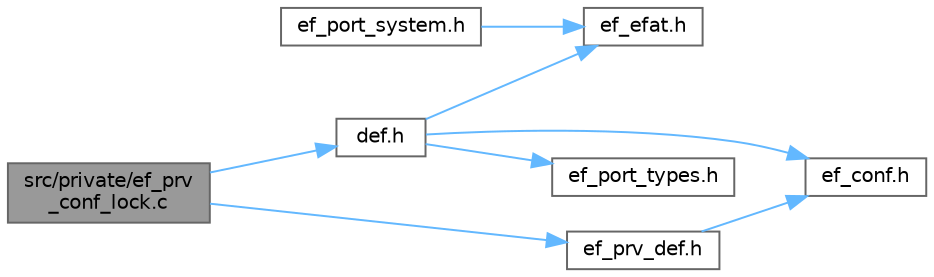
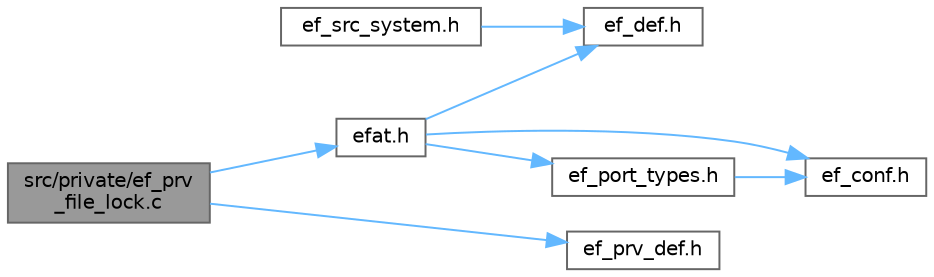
(381, 27) -> (381, 27)
(643, 27) -> (643, 27)
(381, 138) -> (381, 138)
(109, 193) -> (109, 193)
(745, 217) -> (760, 177)
